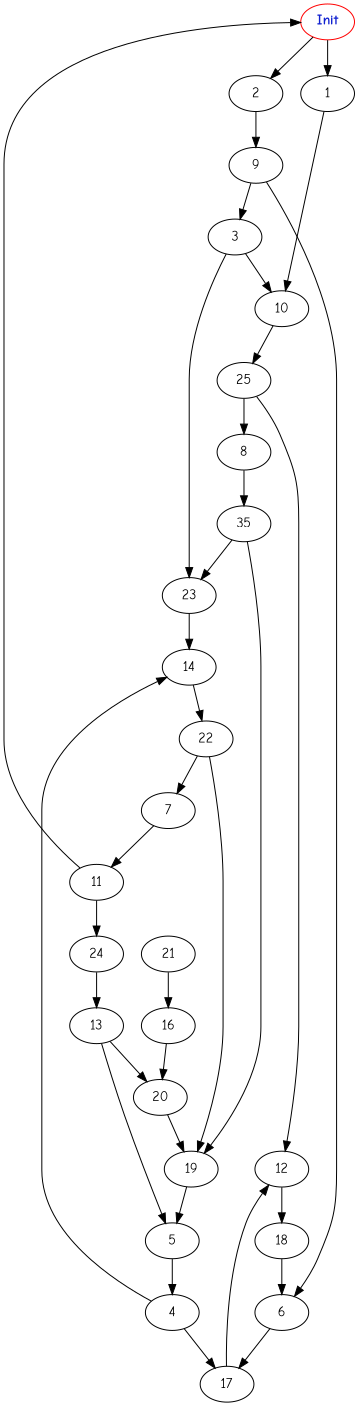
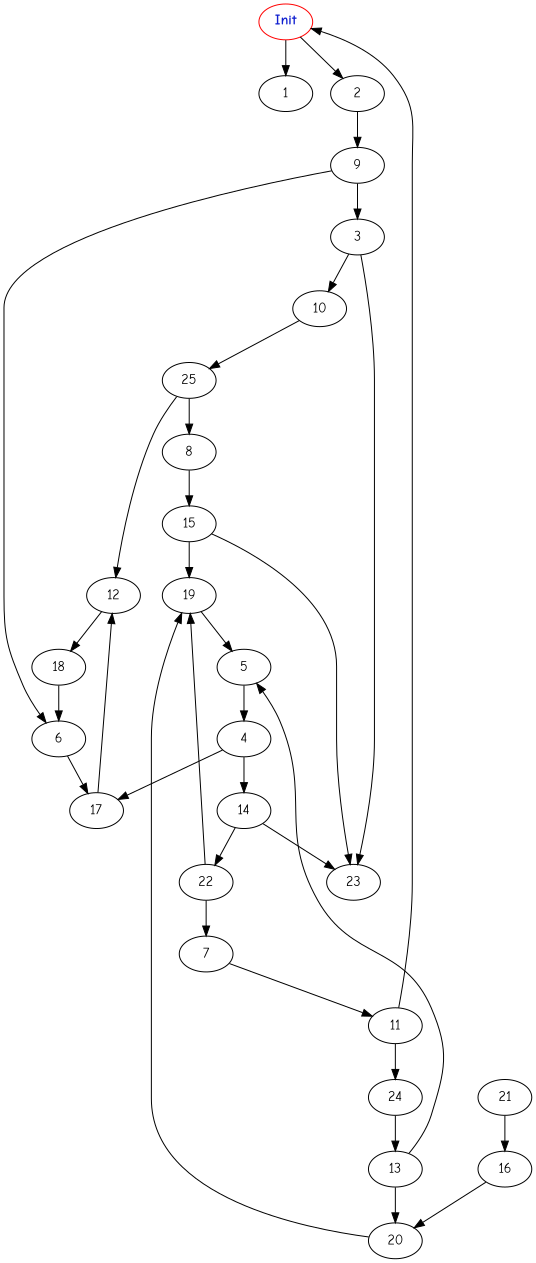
(306, 196) -> none
(244, 524) -> (189, 524)
(189, 626) -> (291, 842)
